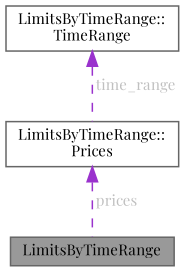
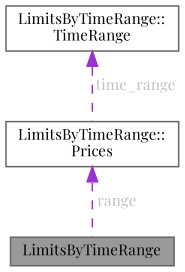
(116, 202) -> (116, 202)
